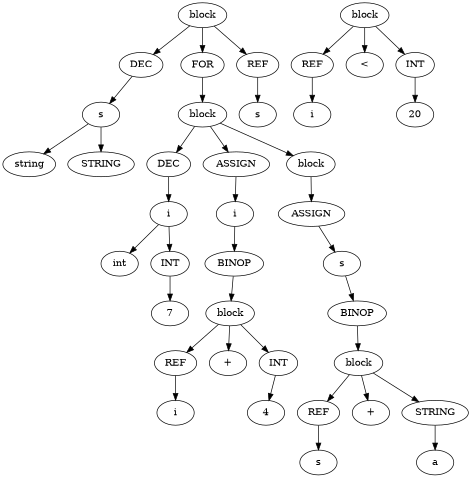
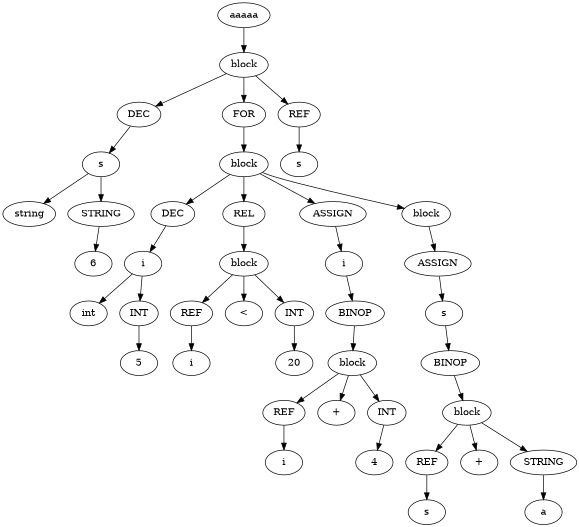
none -> (244, 15)
none -> (244, 214)
none -> (93, 264)
(170, 313) -> (139, 363)
